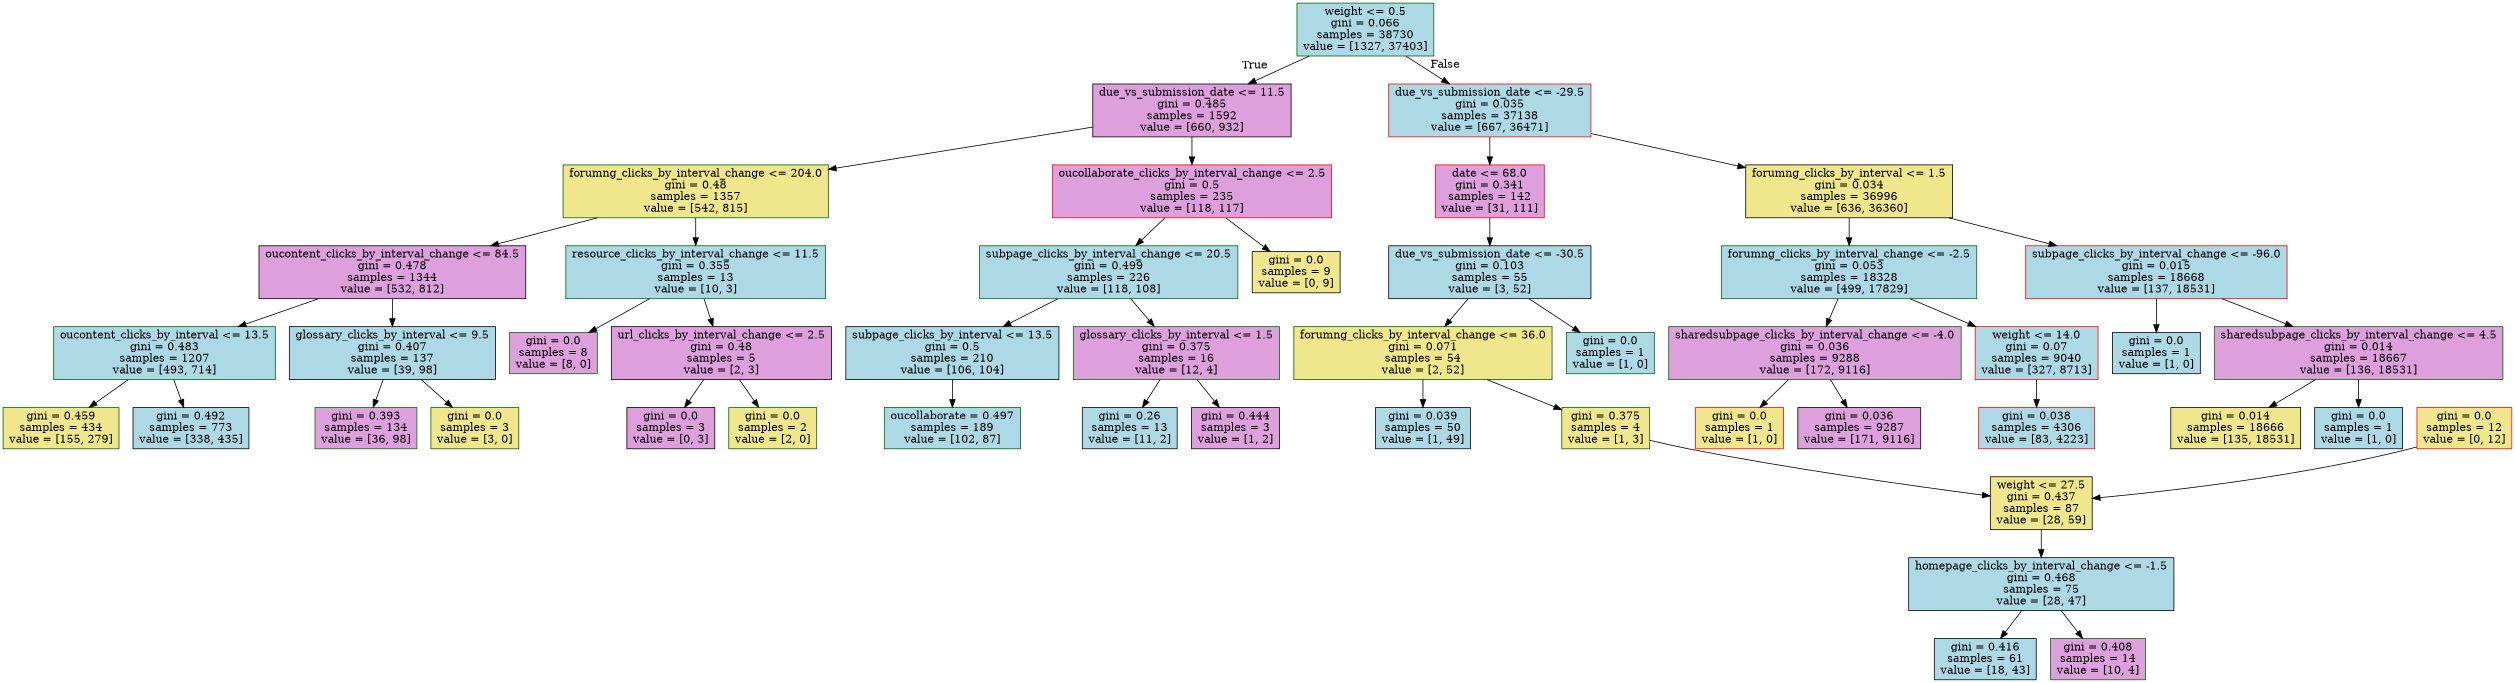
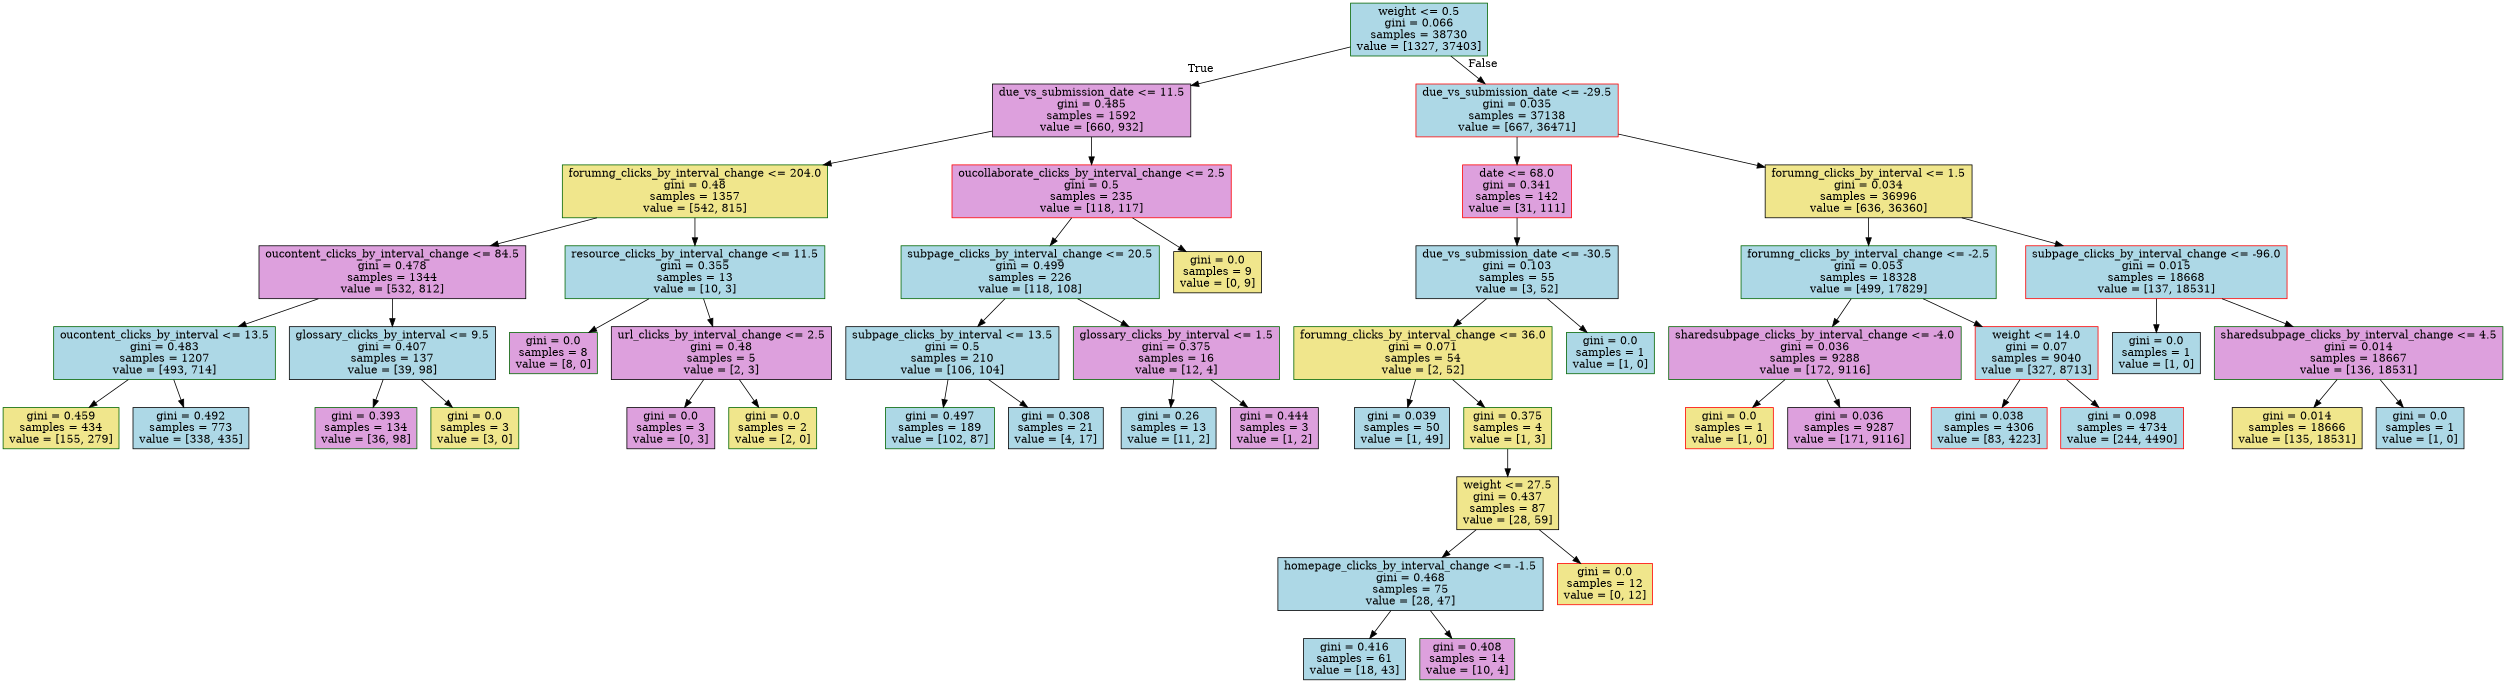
(952, 428) -> (940, 428)
none -> (1056, 428)
none -> (2122, 428)
(2259, 478) -> (1557, 544)
